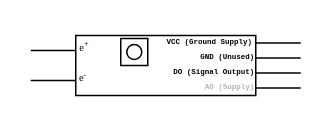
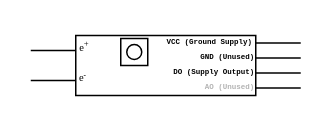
(215, 68) -> (215, 68)
(230, 83) -> (230, 83)
